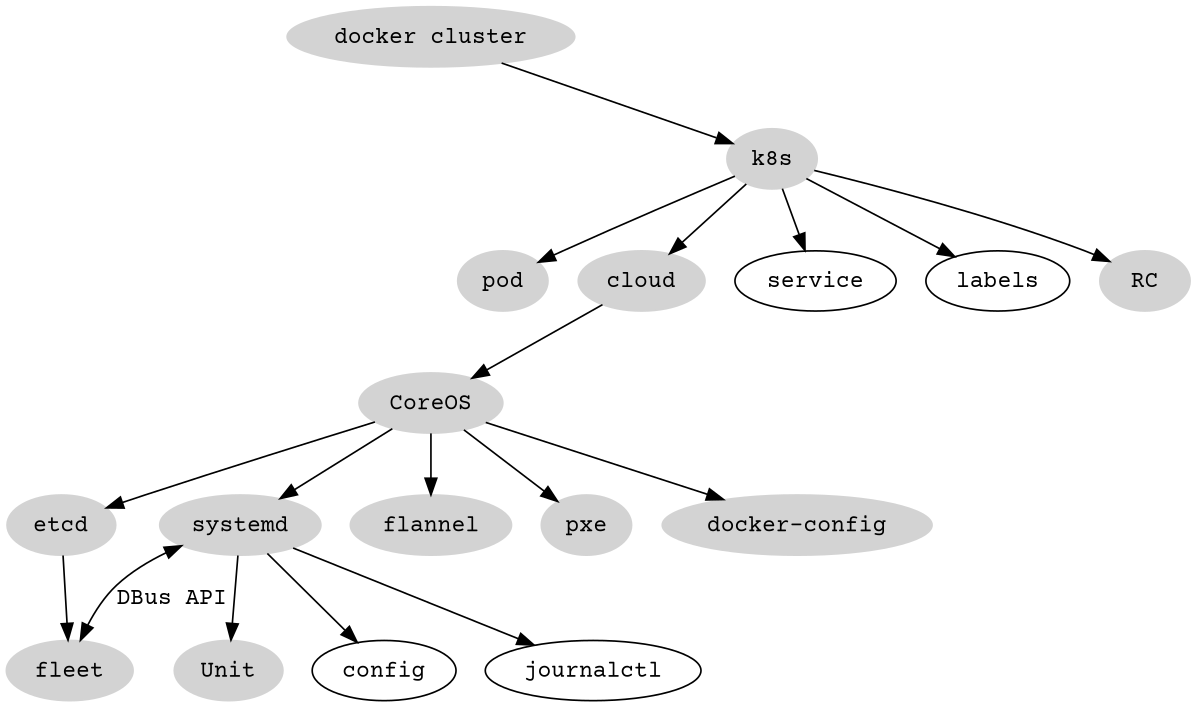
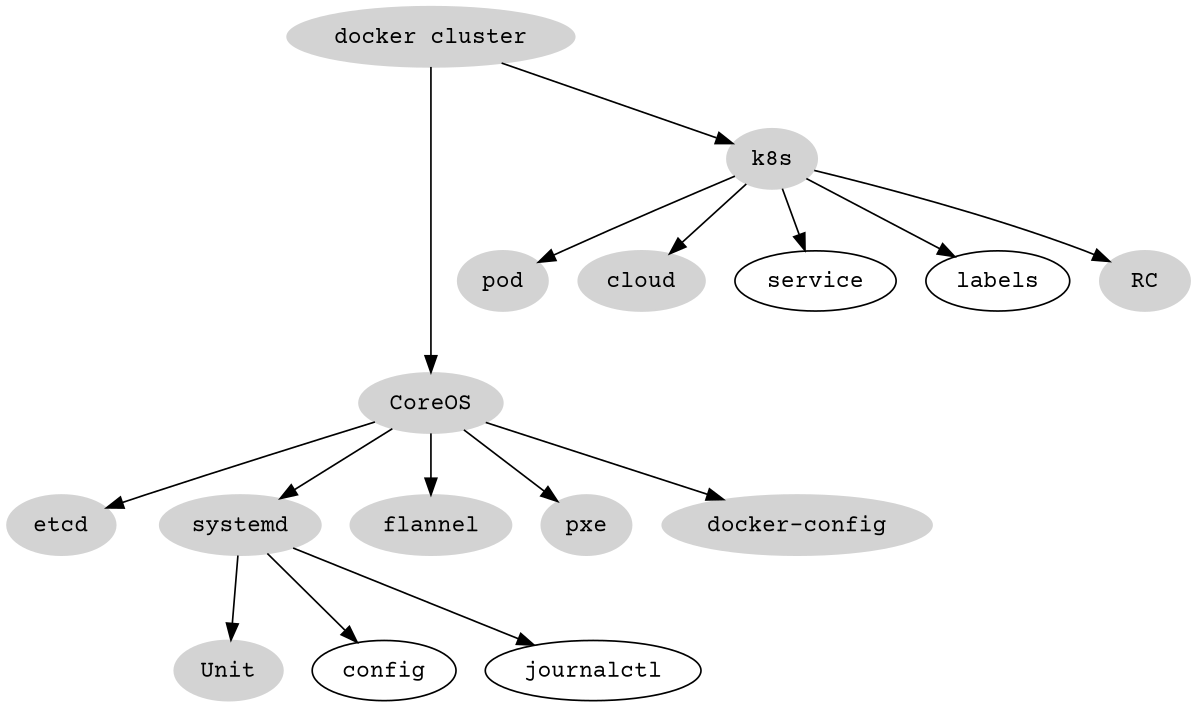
(545, 337) -> (431, 211)
(70, 671) -> none
